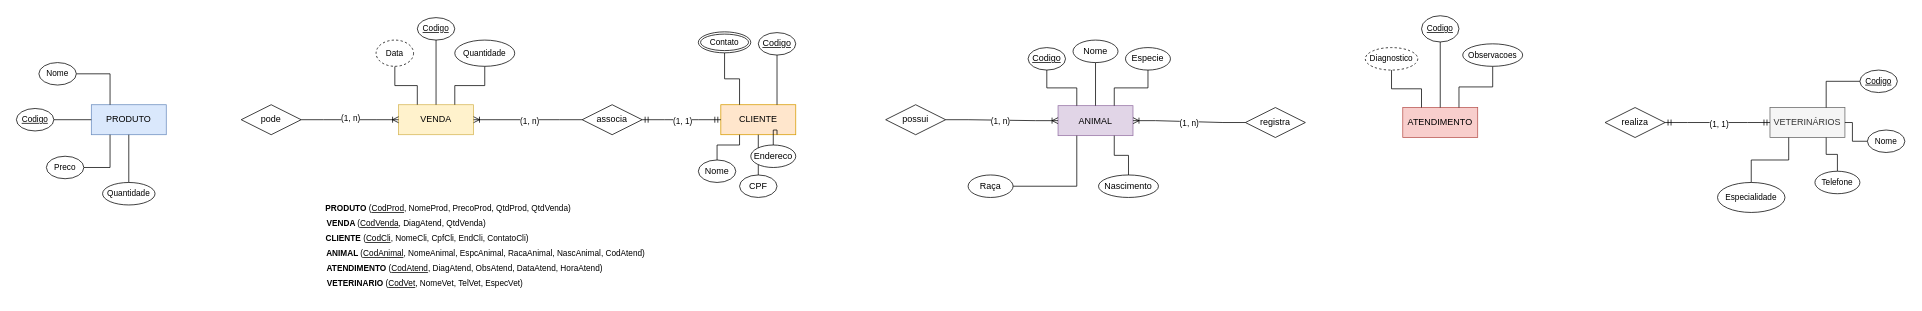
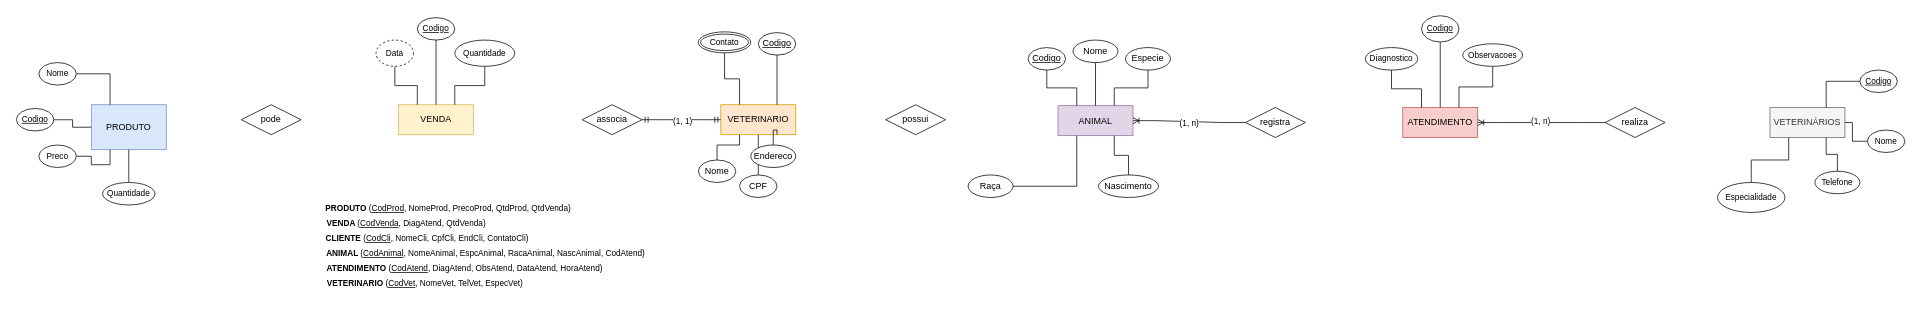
(1392, 59) -> (1392, 59)
(128, 120) -> (128, 127)
(349, 120) -> none
(527, 120) -> none
(758, 120) -> (758, 120)
(1023, 121) -> none
none -> (1541, 123)
(1716, 123) -> none
(64, 168) -> (57, 156)
